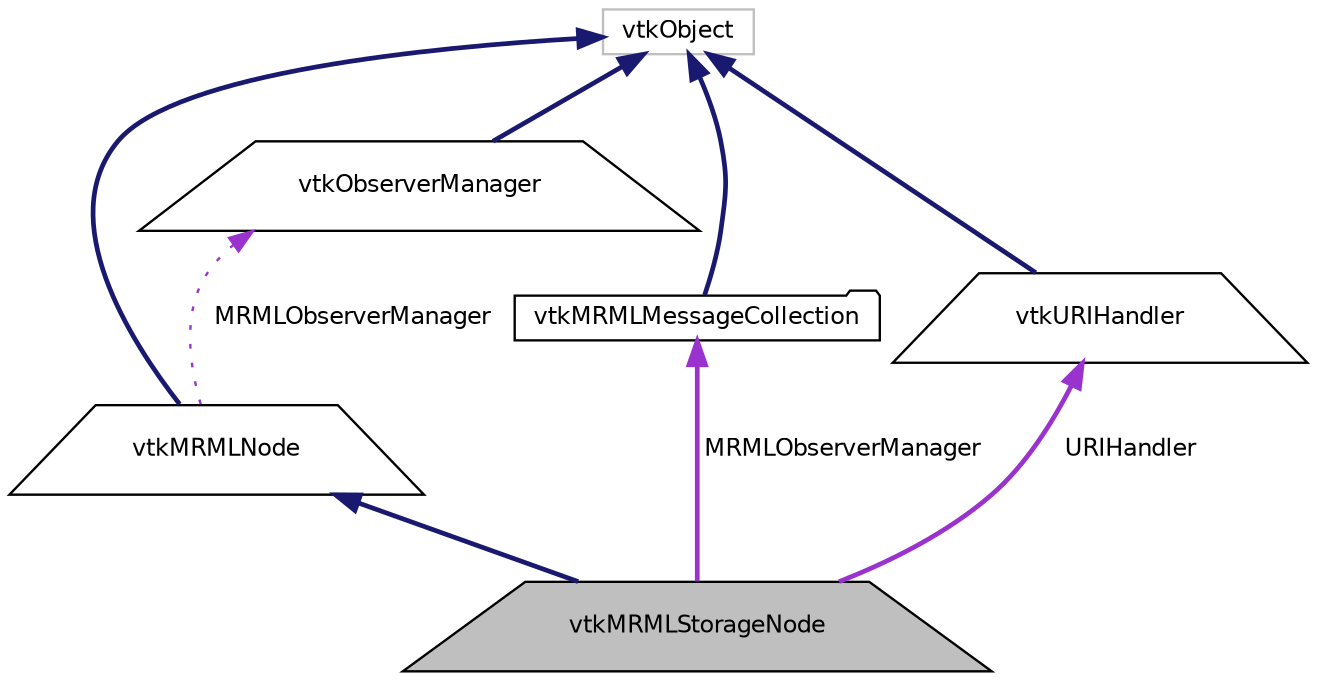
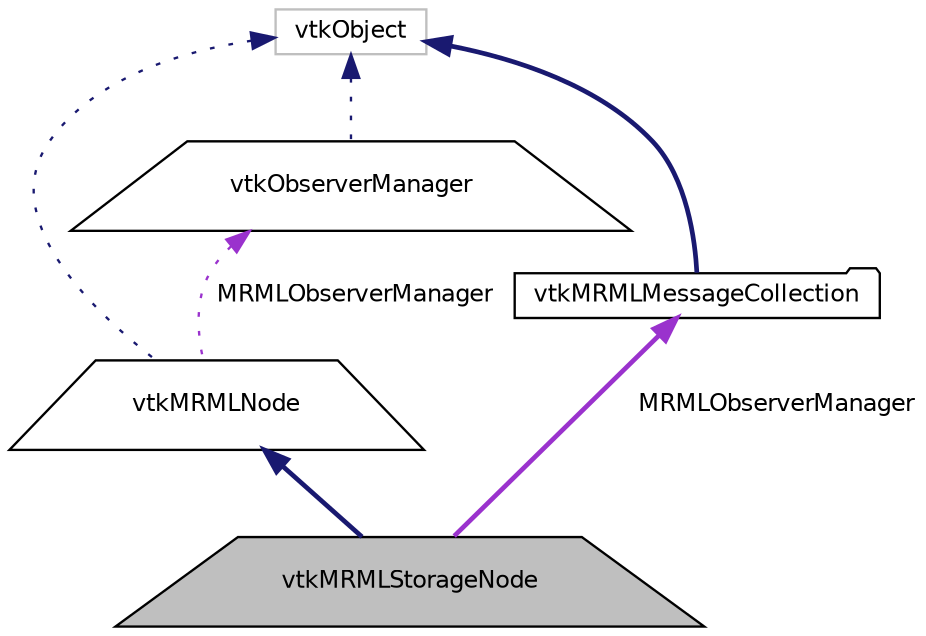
(199, 96) -> (42, 158)
(558, 104) -> (351, 110)
(1100, 318) -> none
